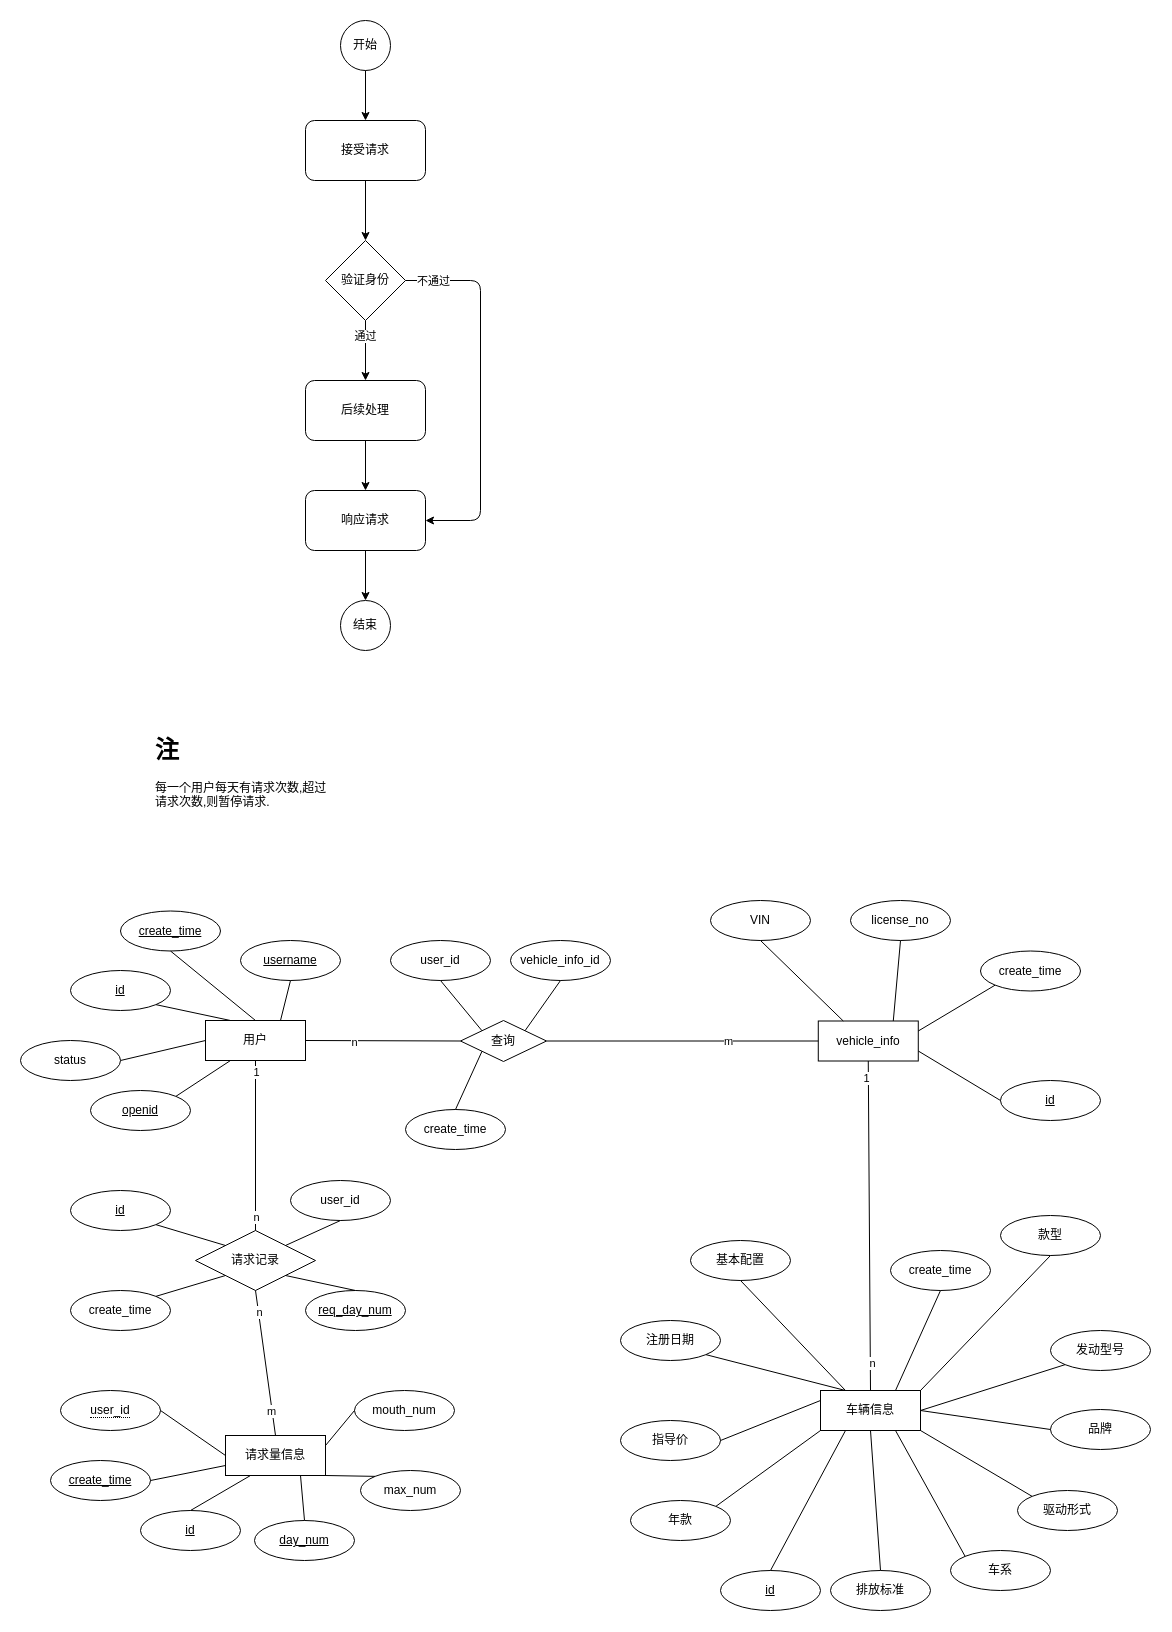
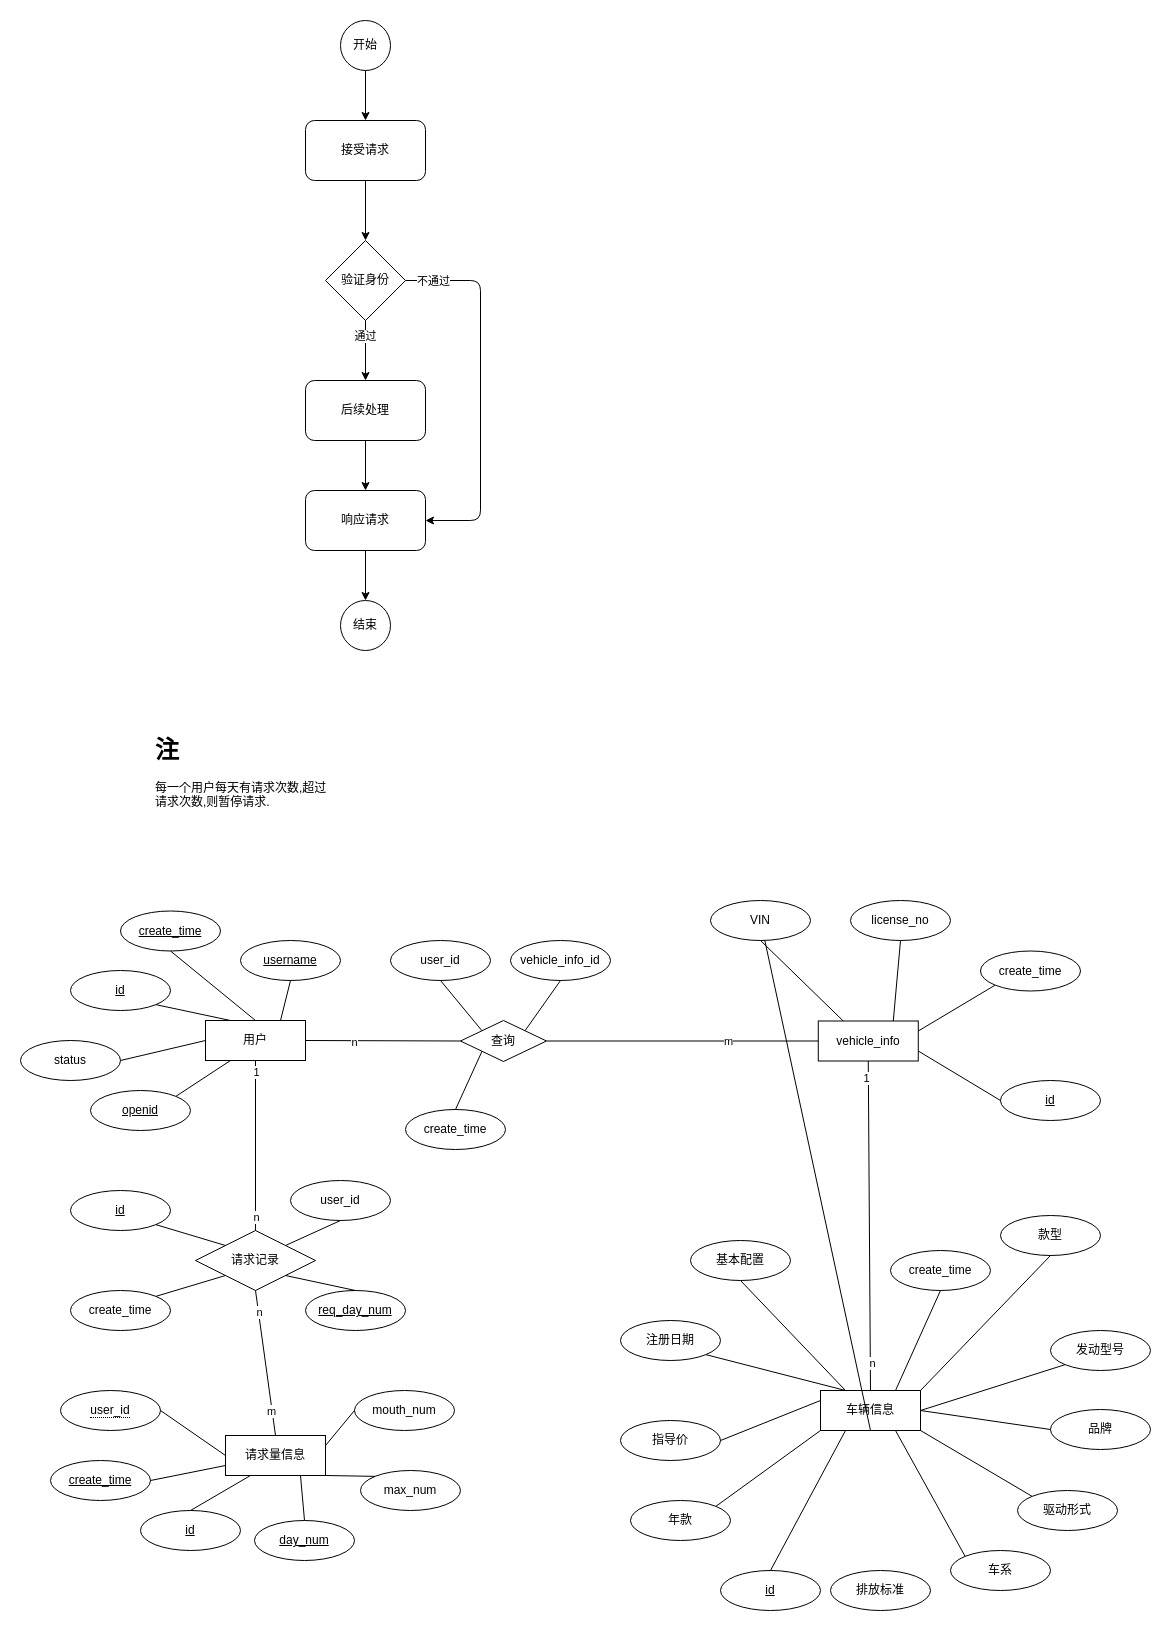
(876, 1501) -> (819, 1191)
